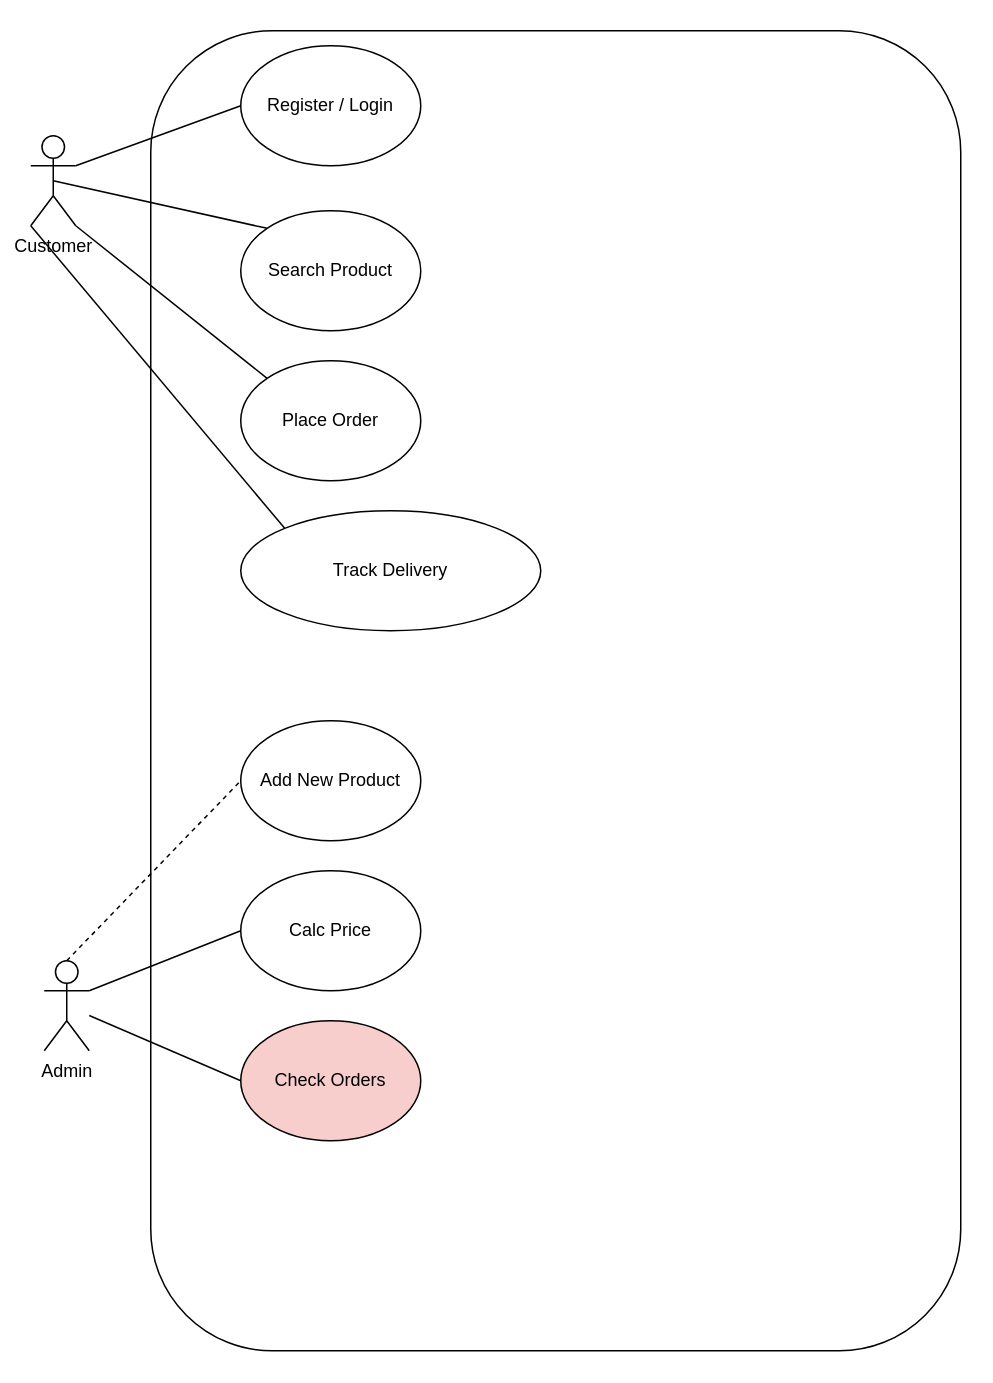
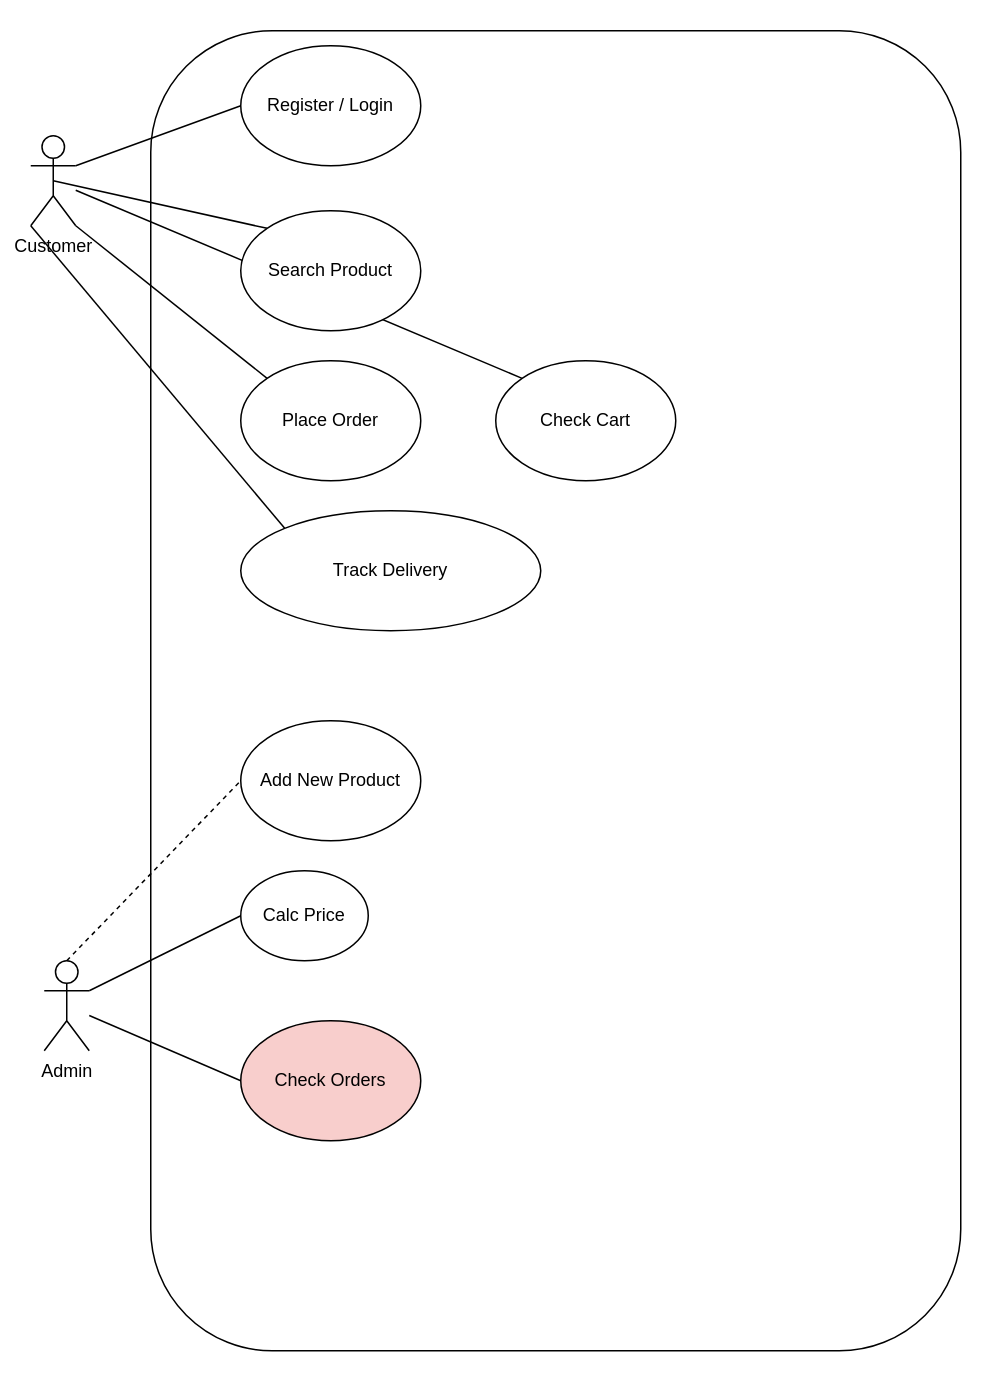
none -> (159, 225)
none -> (586, 421)
(331, 931) -> (305, 916)
